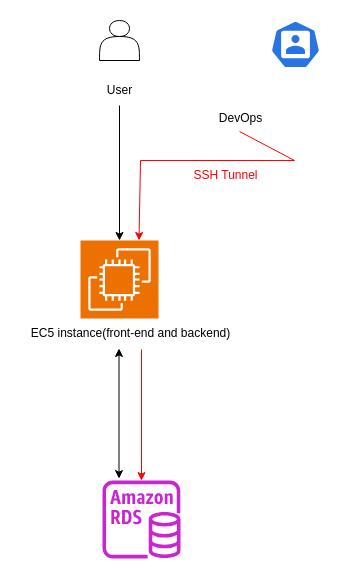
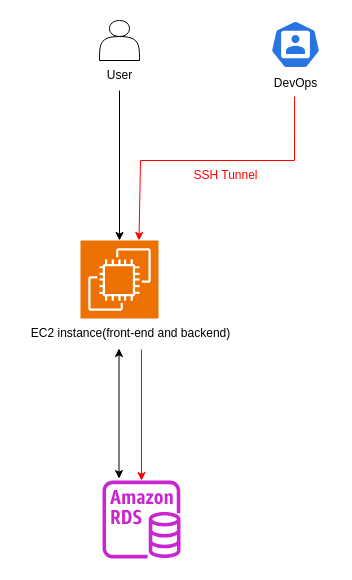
(120, 91) -> (120, 76)
(241, 119) -> (296, 84)
(131, 334) -> (131, 334)
